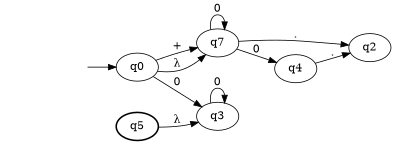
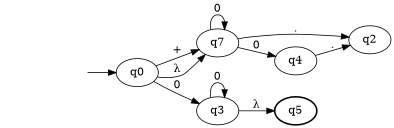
(175, 127) -> (253, 111)
